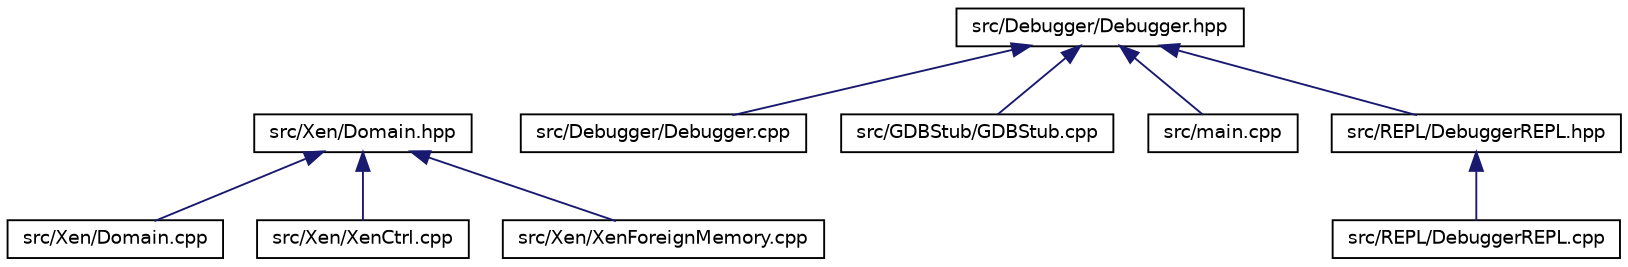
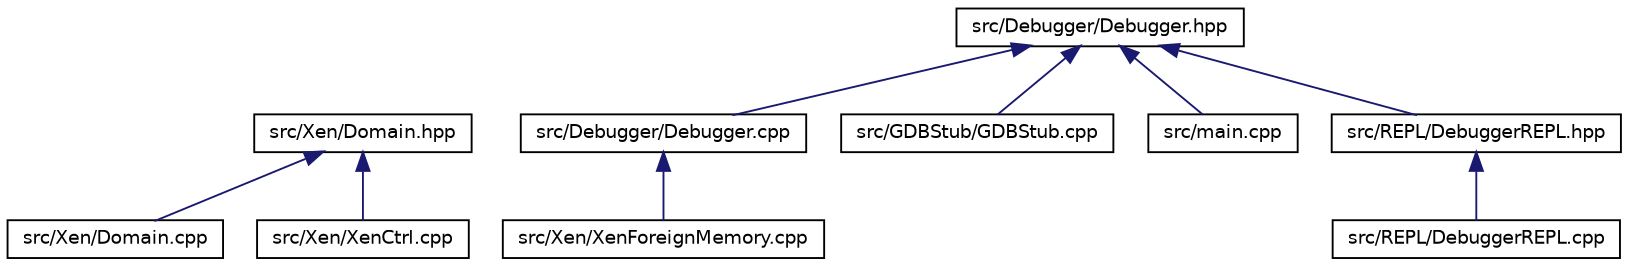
(522, 189) -> (663, 196)
